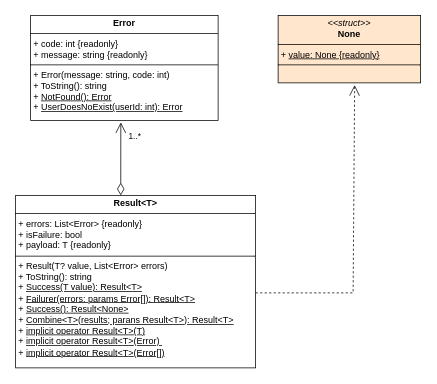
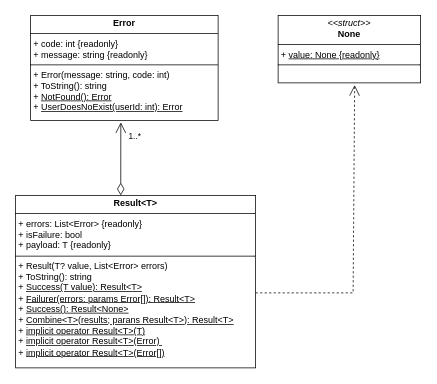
(349, 49) -> (349, 49)
